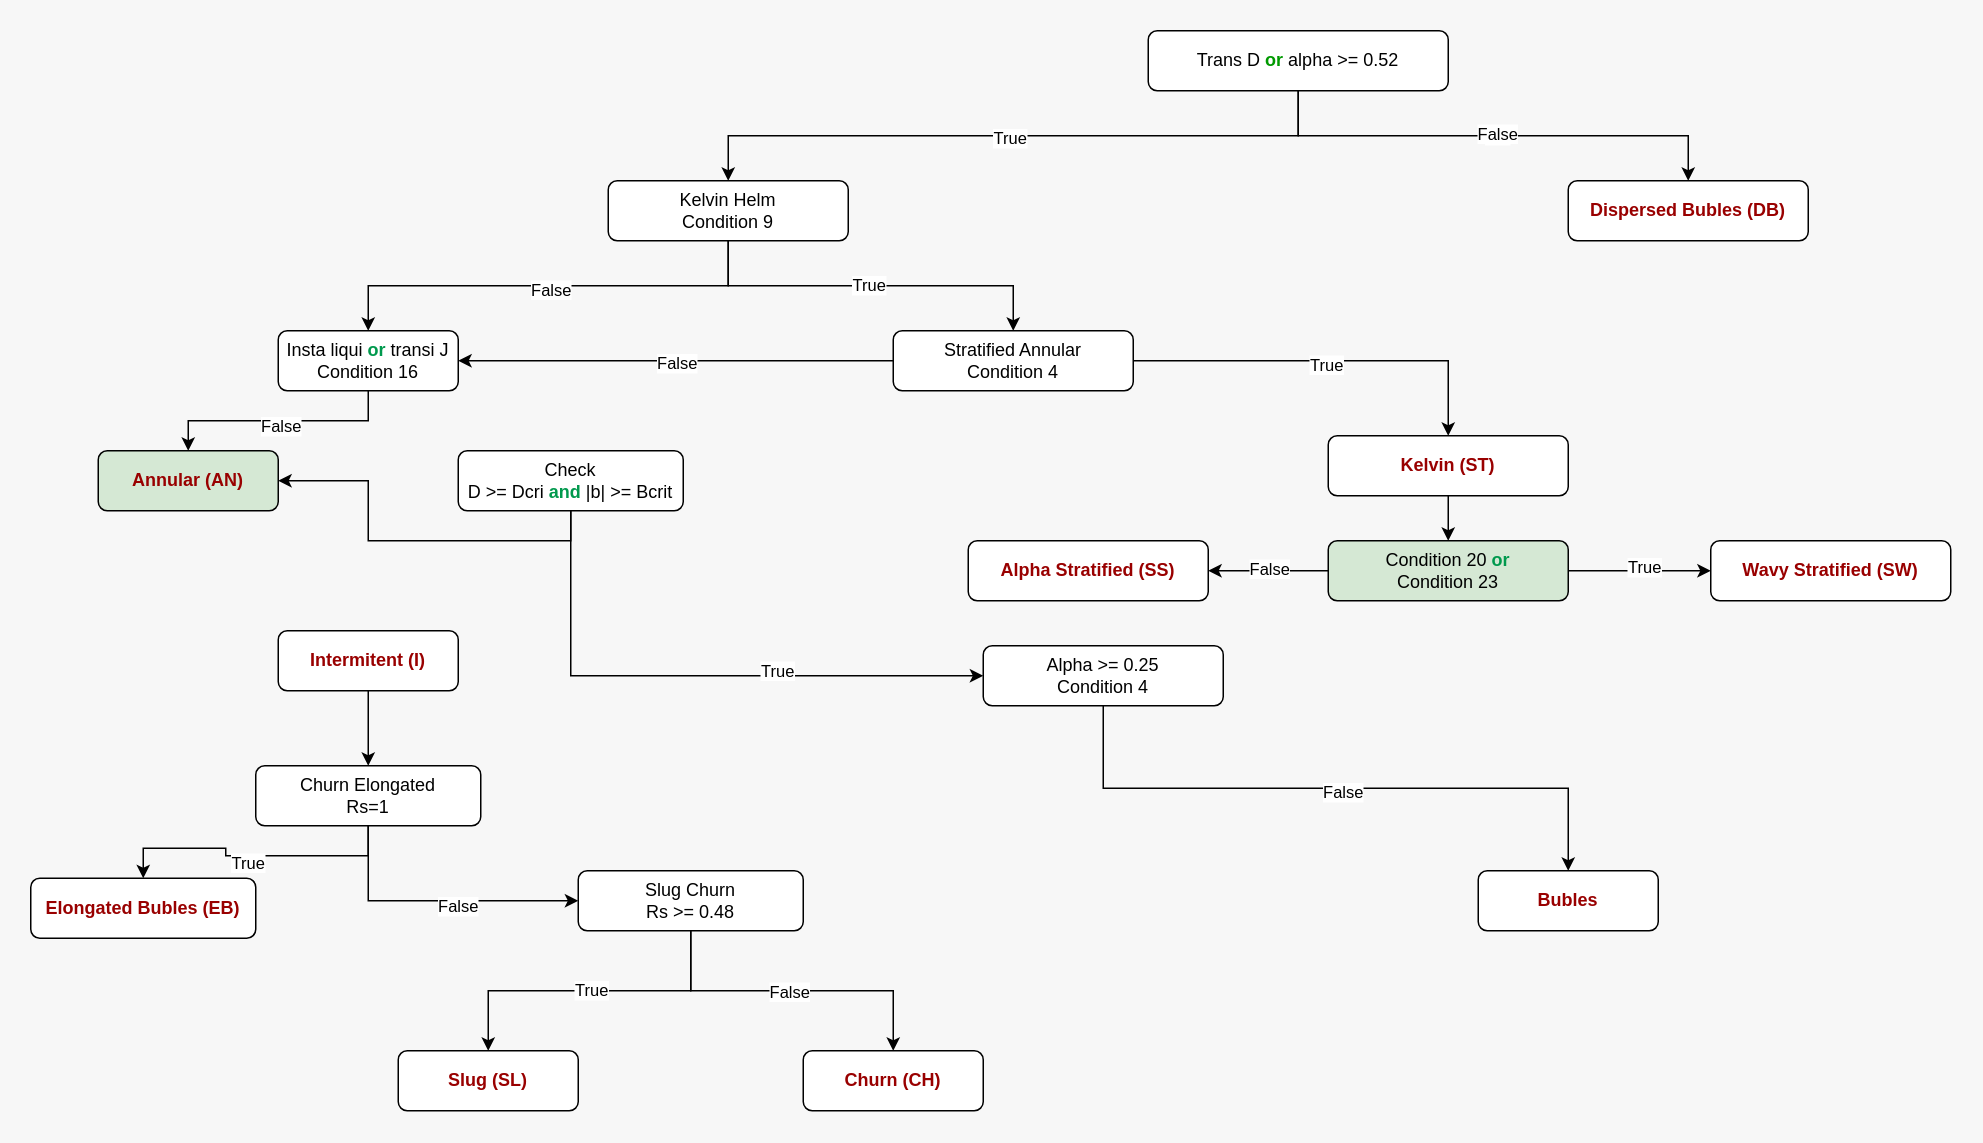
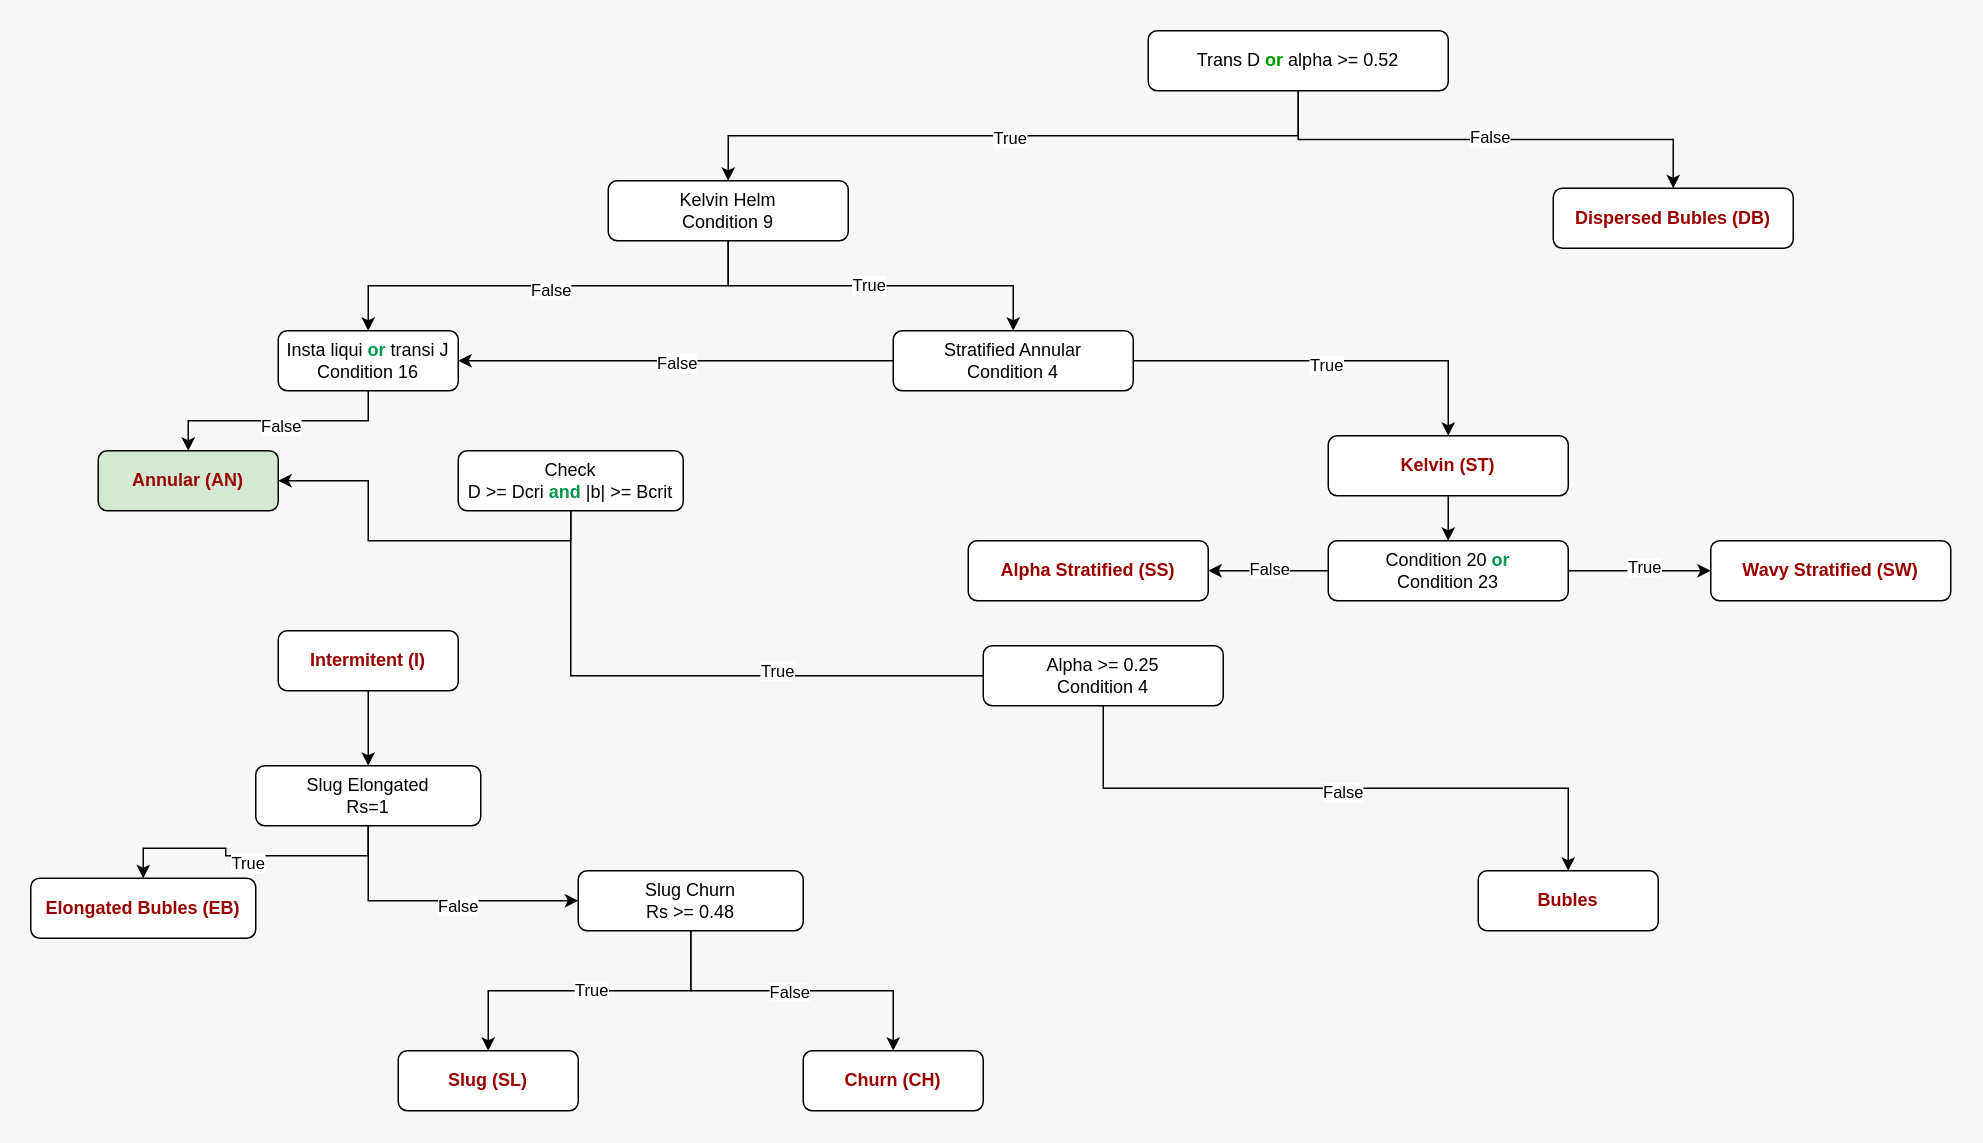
(1688, 211) -> (1673, 218)
(1448, 571) -> (1448, 571)
(972, 676) -> (976, 676)
(368, 796) -> (368, 796)
